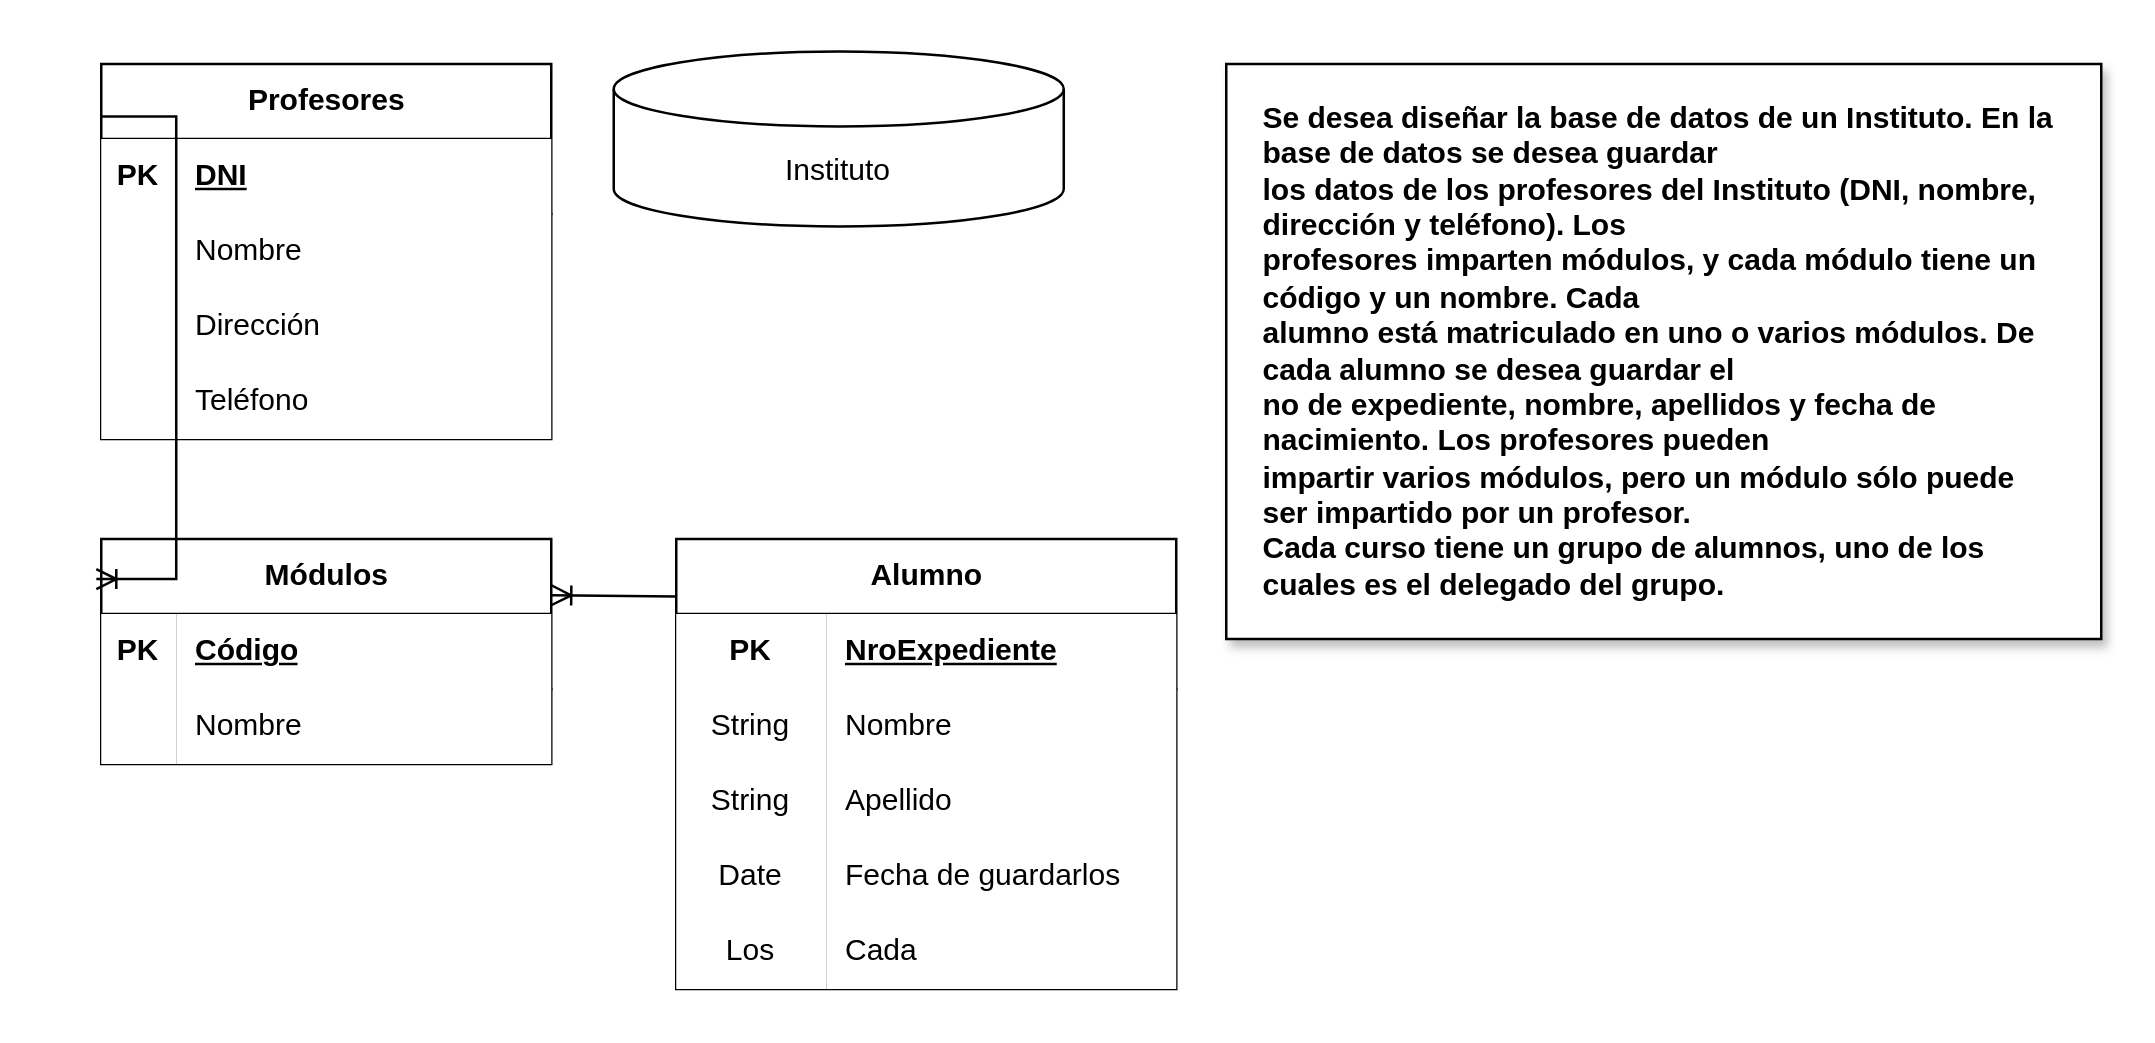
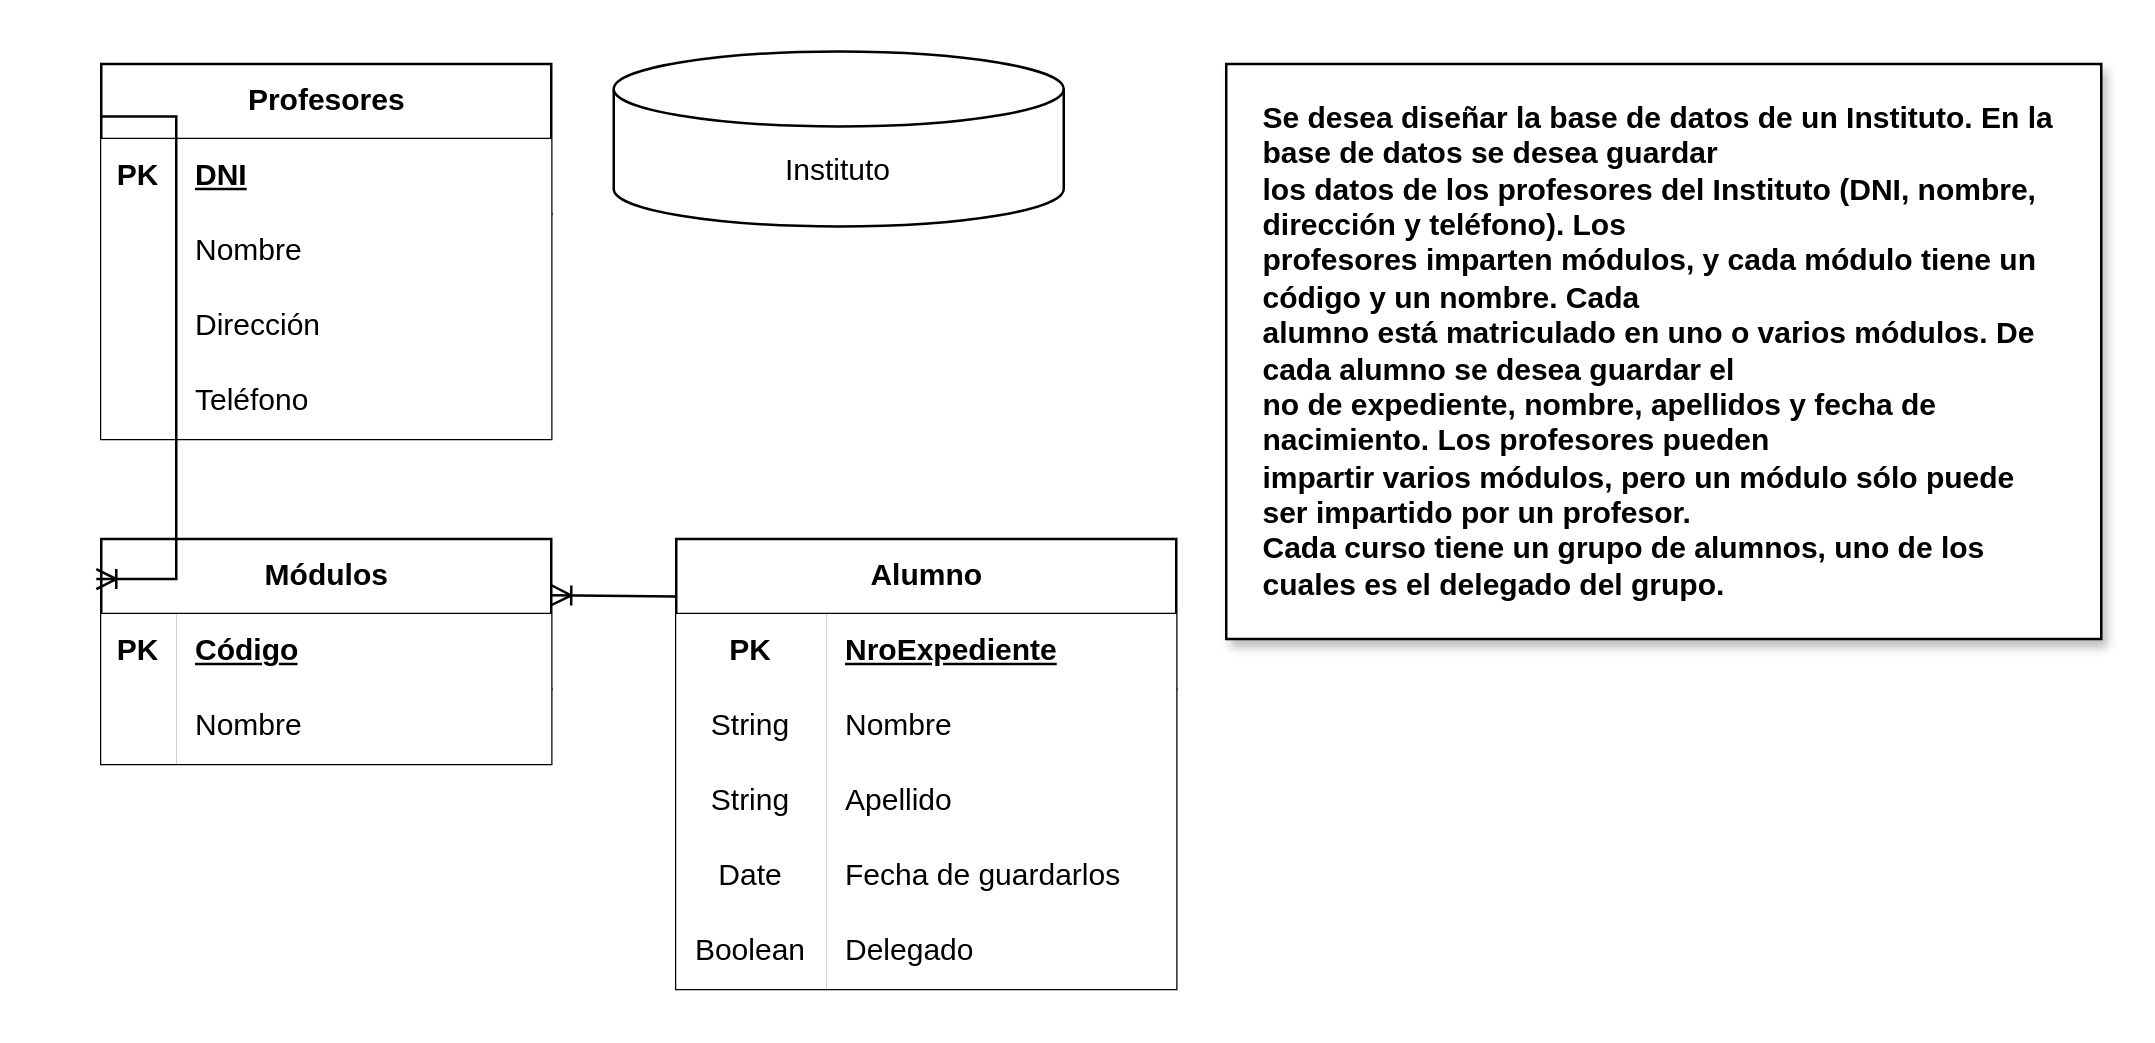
(751, 951) -> (751, 951)
(880, 951) -> (910, 951)
